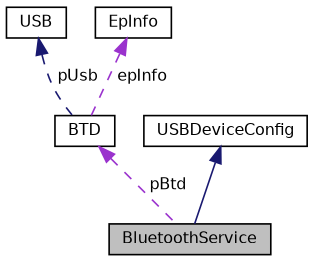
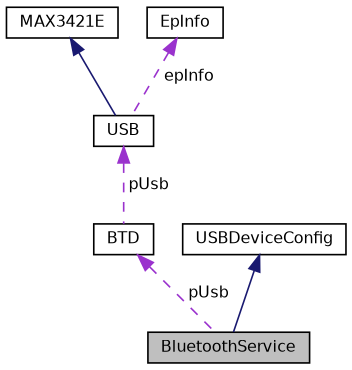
none -> (62, 23)
(106, 85) -> (150, 84)
(53, 87) -> (124, 193)
(166, 185) -> (206, 293)
